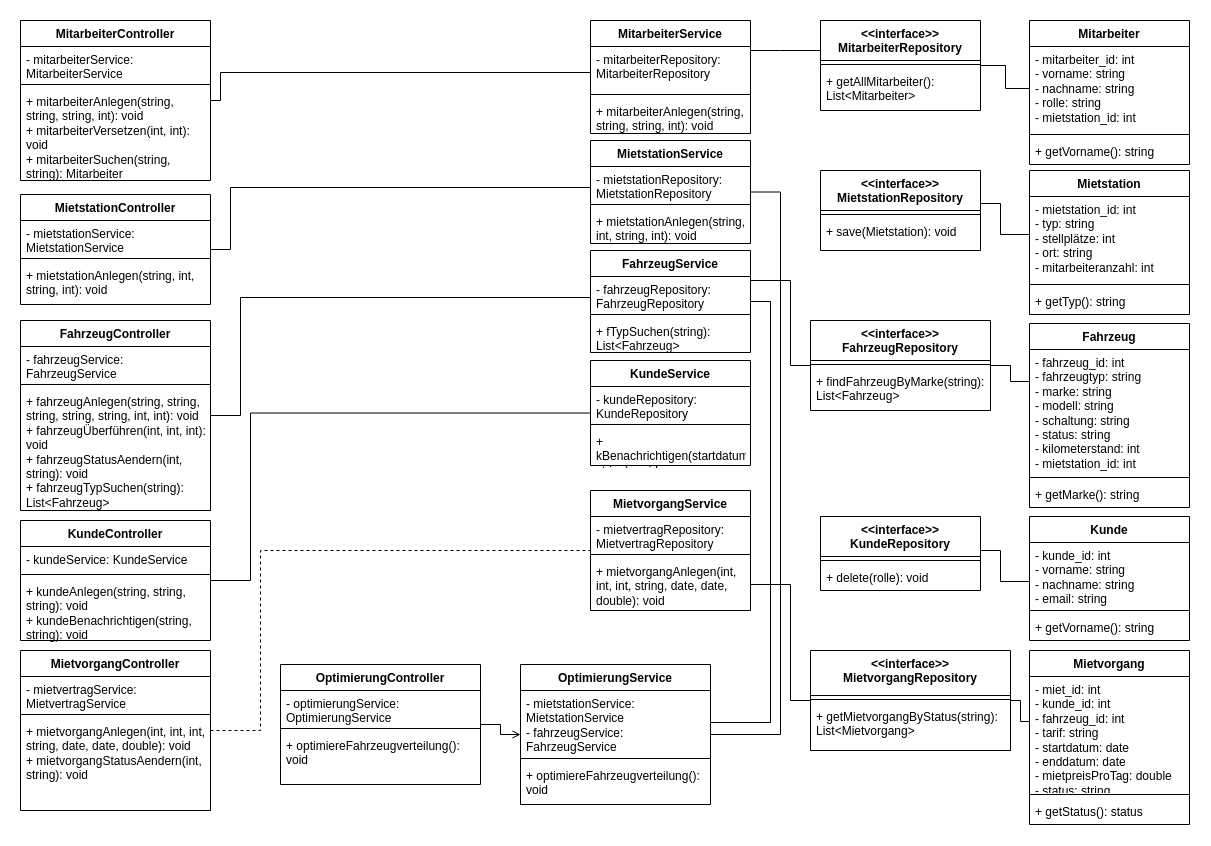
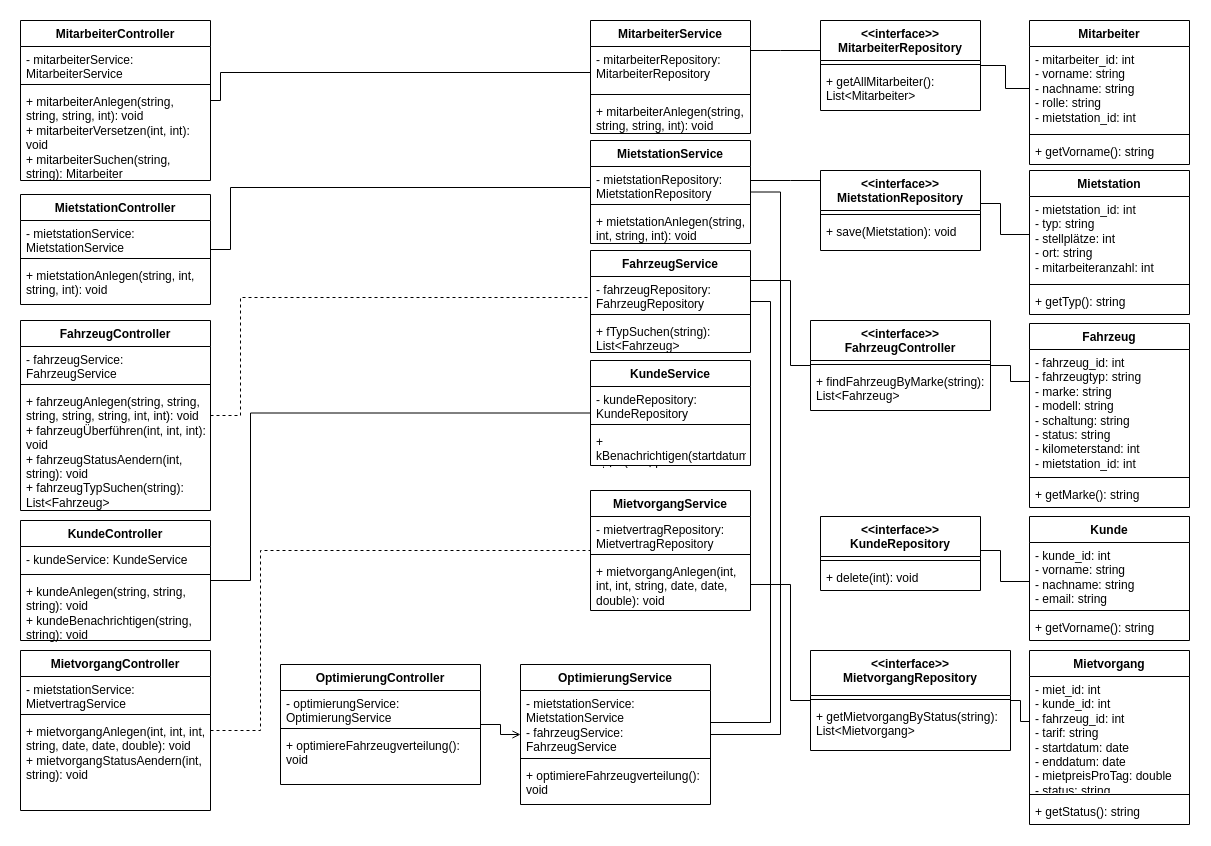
none -> (786, 181)
(341, 298) -> (341, 298)
(901, 342) -> (901, 342)
(886, 579) -> (881, 579)
(117, 698) -> (117, 698)
(1101, 813) -> (1100, 813)
